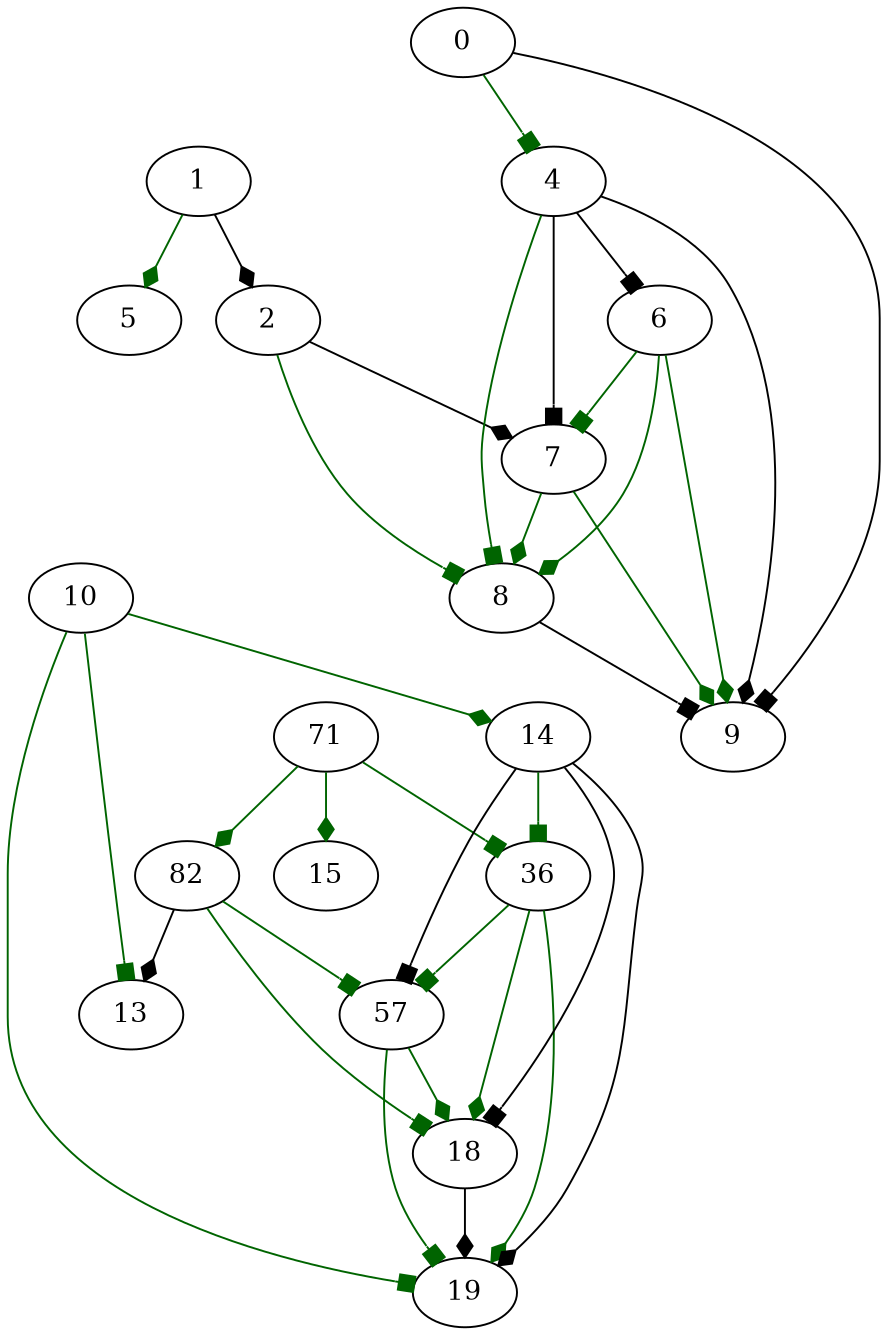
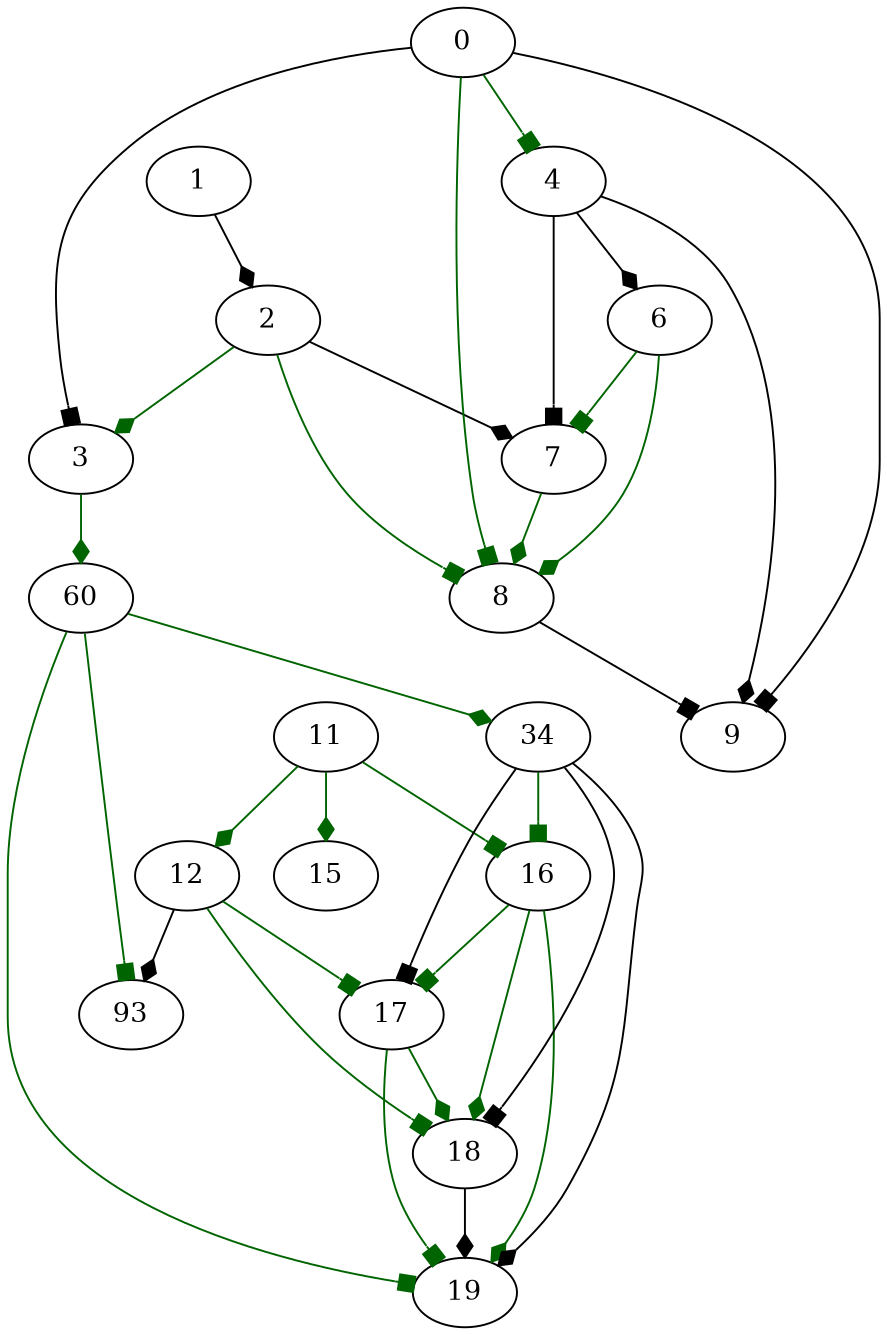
(601, 243) -> (601, 243)
(129, 320) -> none
(493, 377) -> (458, 312)
none -> (81, 459)
(694, 517) -> none
(637, 588) -> none
(81, 598) -> (81, 598)
(326, 737) -> (326, 737)
(538, 737) -> (538, 737)
(187, 876) -> (187, 876)
(538, 876) -> (538, 876)
(131, 1015) -> (131, 1015)
(392, 1015) -> (392, 1015)
